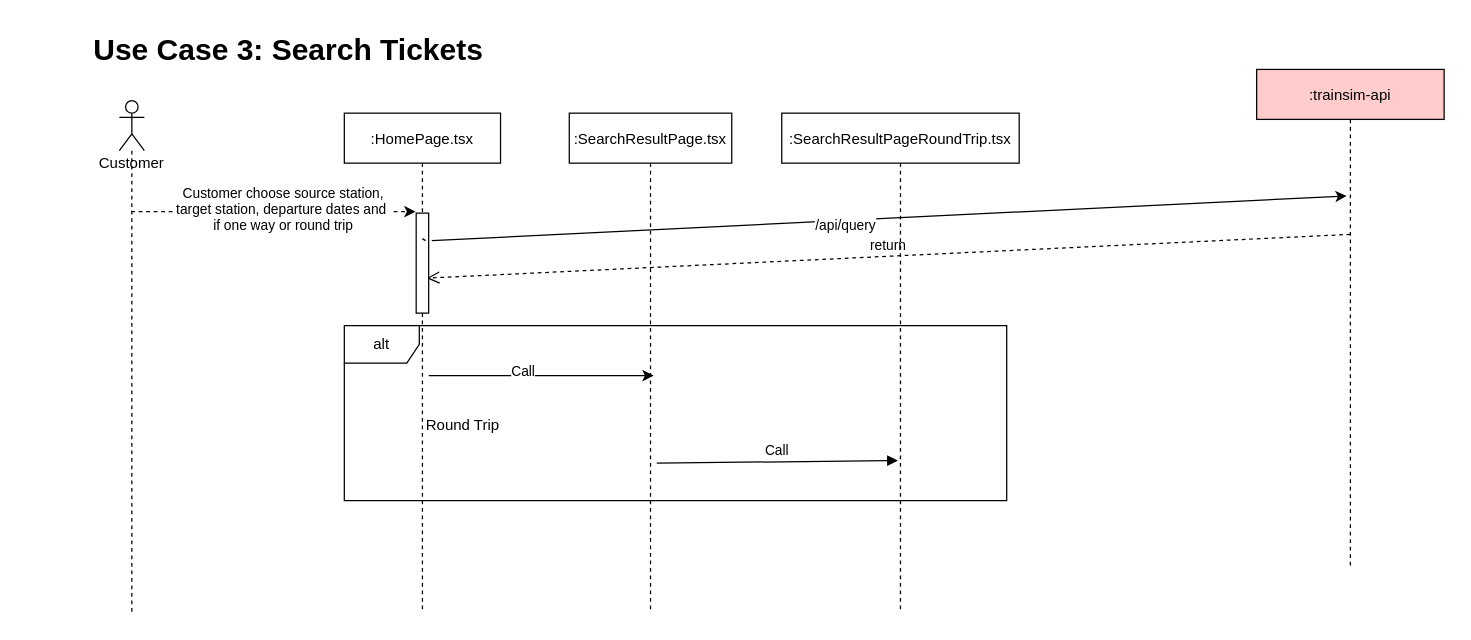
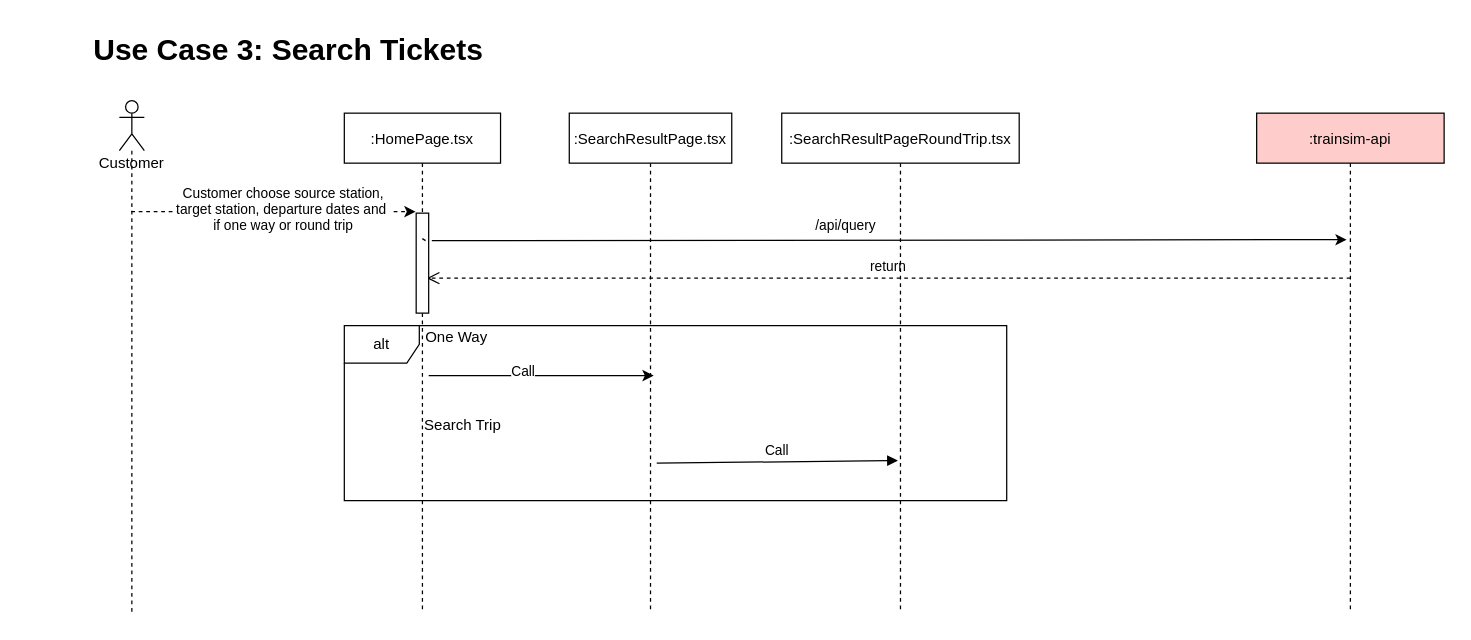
(1351, 319) -> (1351, 363)
none -> (457, 338)
(463, 426) -> (463, 426)
